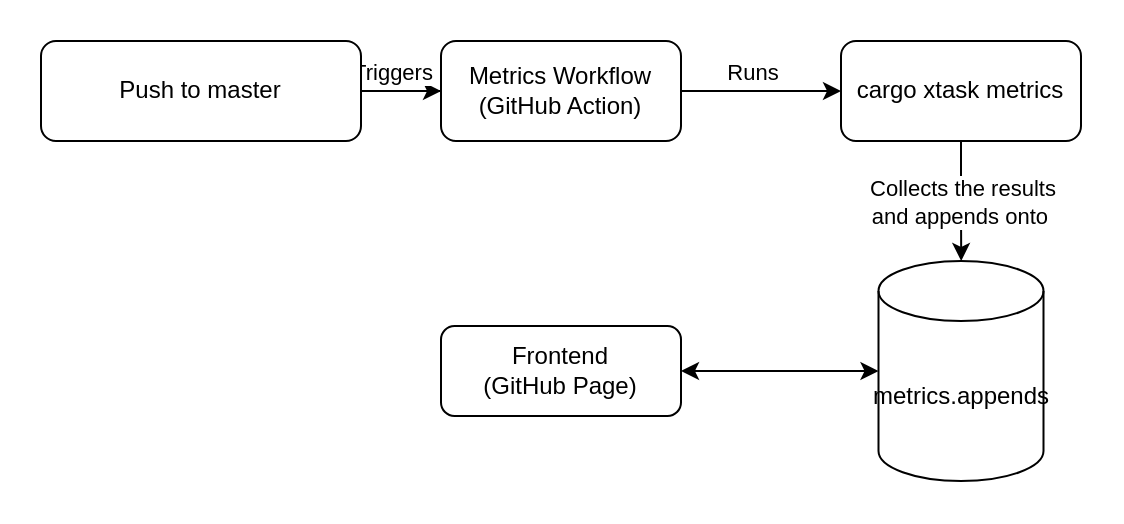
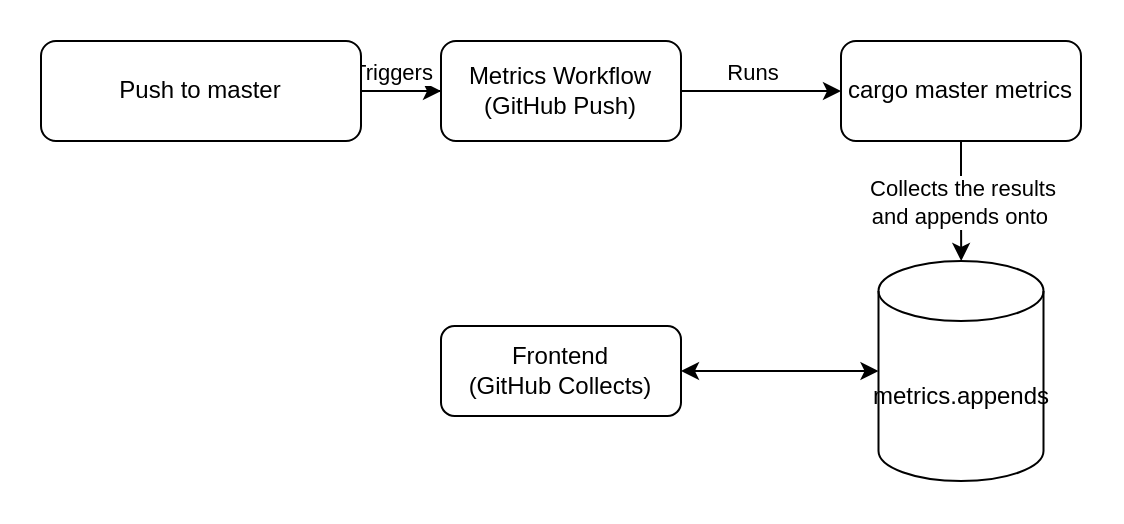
(561, 91) -> (561, 91)
(961, 91) -> (961, 91)
(561, 371) -> (561, 371)
